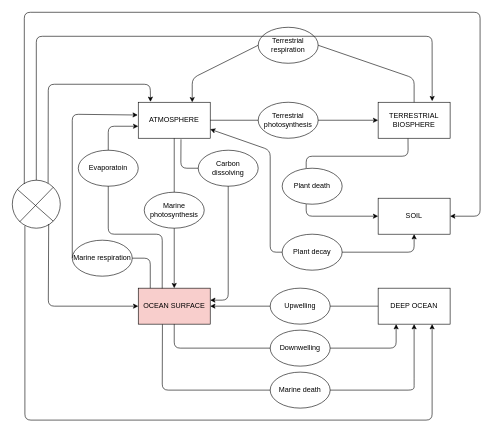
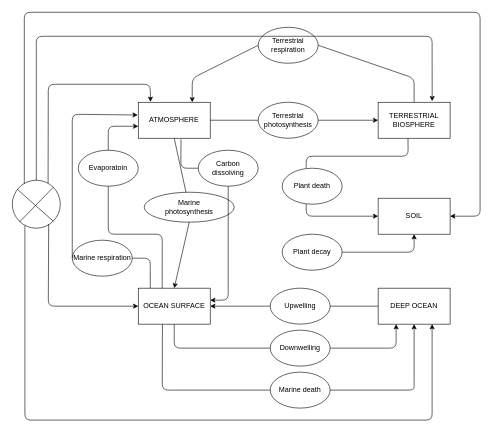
(244, 141) -> none
(174, 210) -> (189, 207)
(174, 306) -> (174, 306)
